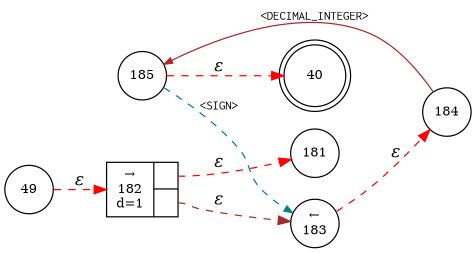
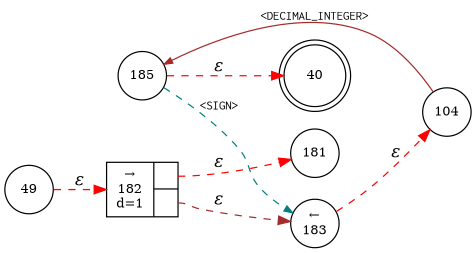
(447, 112) -> (447, 112)
